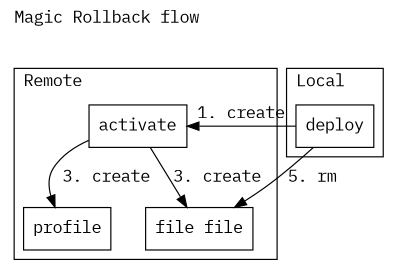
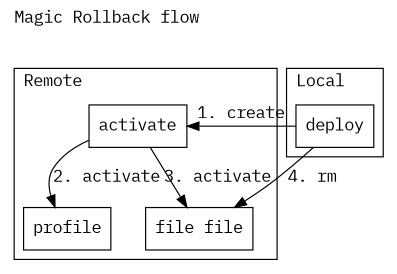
(107, 177) -> (107, 177)
(218, 177) -> (218, 177)
(312, 177) -> (312, 177)
